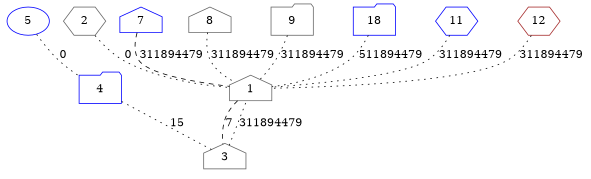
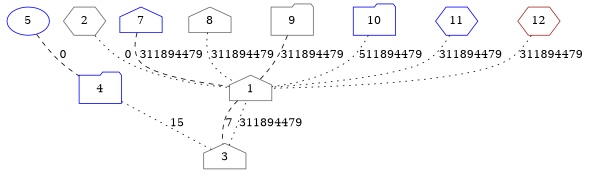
(374, 21) -> (374, 21)
(56, 57) -> (56, 57)
(276, 59) -> (276, 59)
